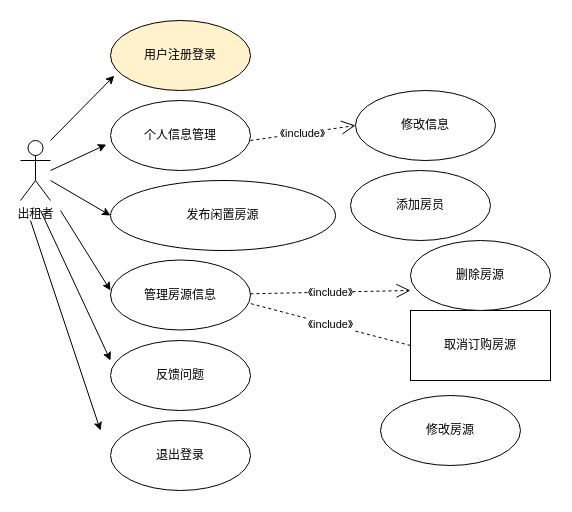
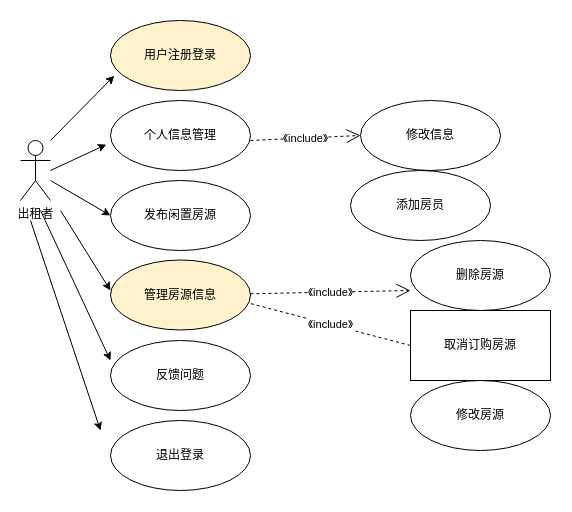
(426, 126) -> (431, 136)
(223, 216) -> (181, 216)
(181, 295) -> (181, 295)
(451, 431) -> (481, 416)
